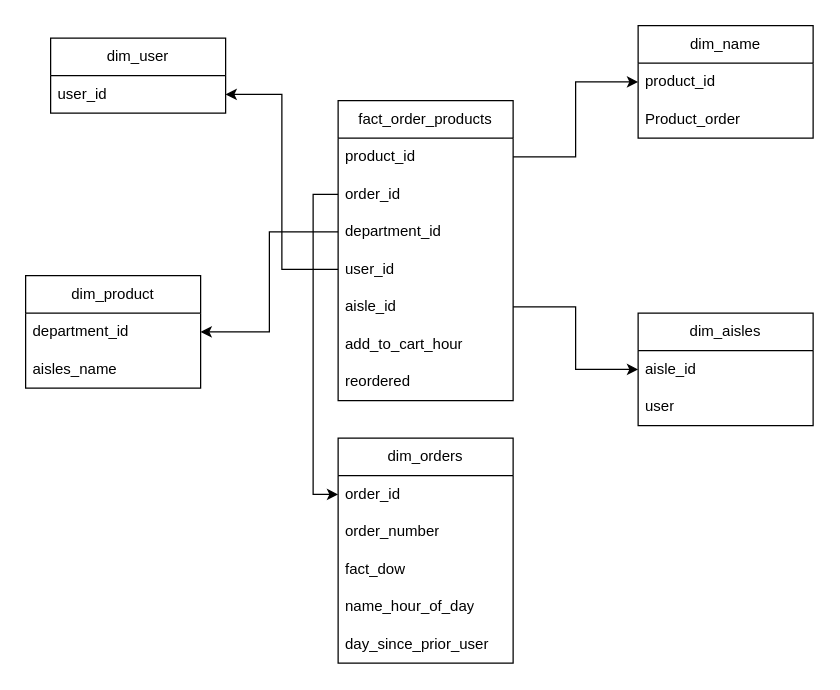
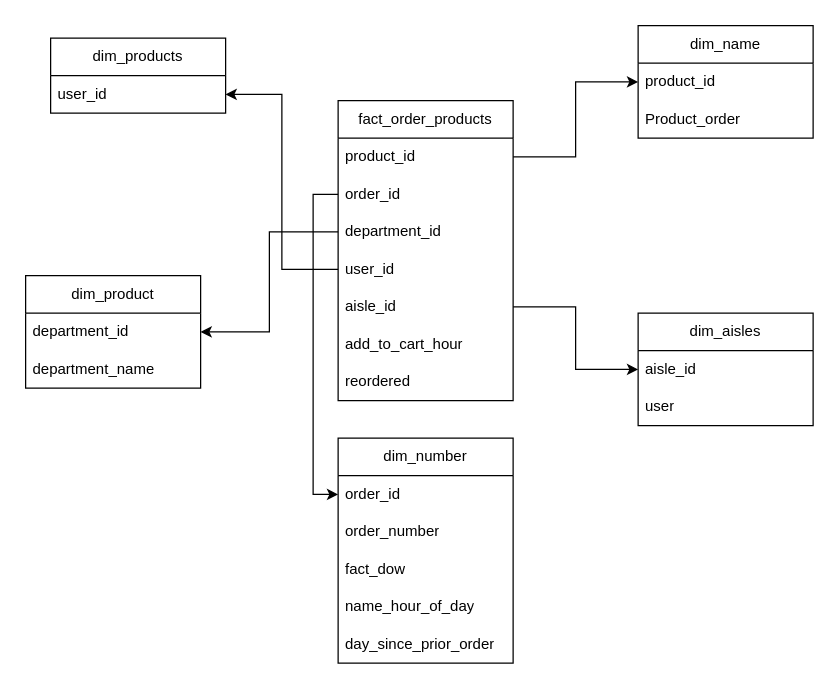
(138, 57) -> (138, 57)
(75, 369) -> (96, 369)
(426, 457) -> (426, 457)
(426, 644) -> (427, 644)
